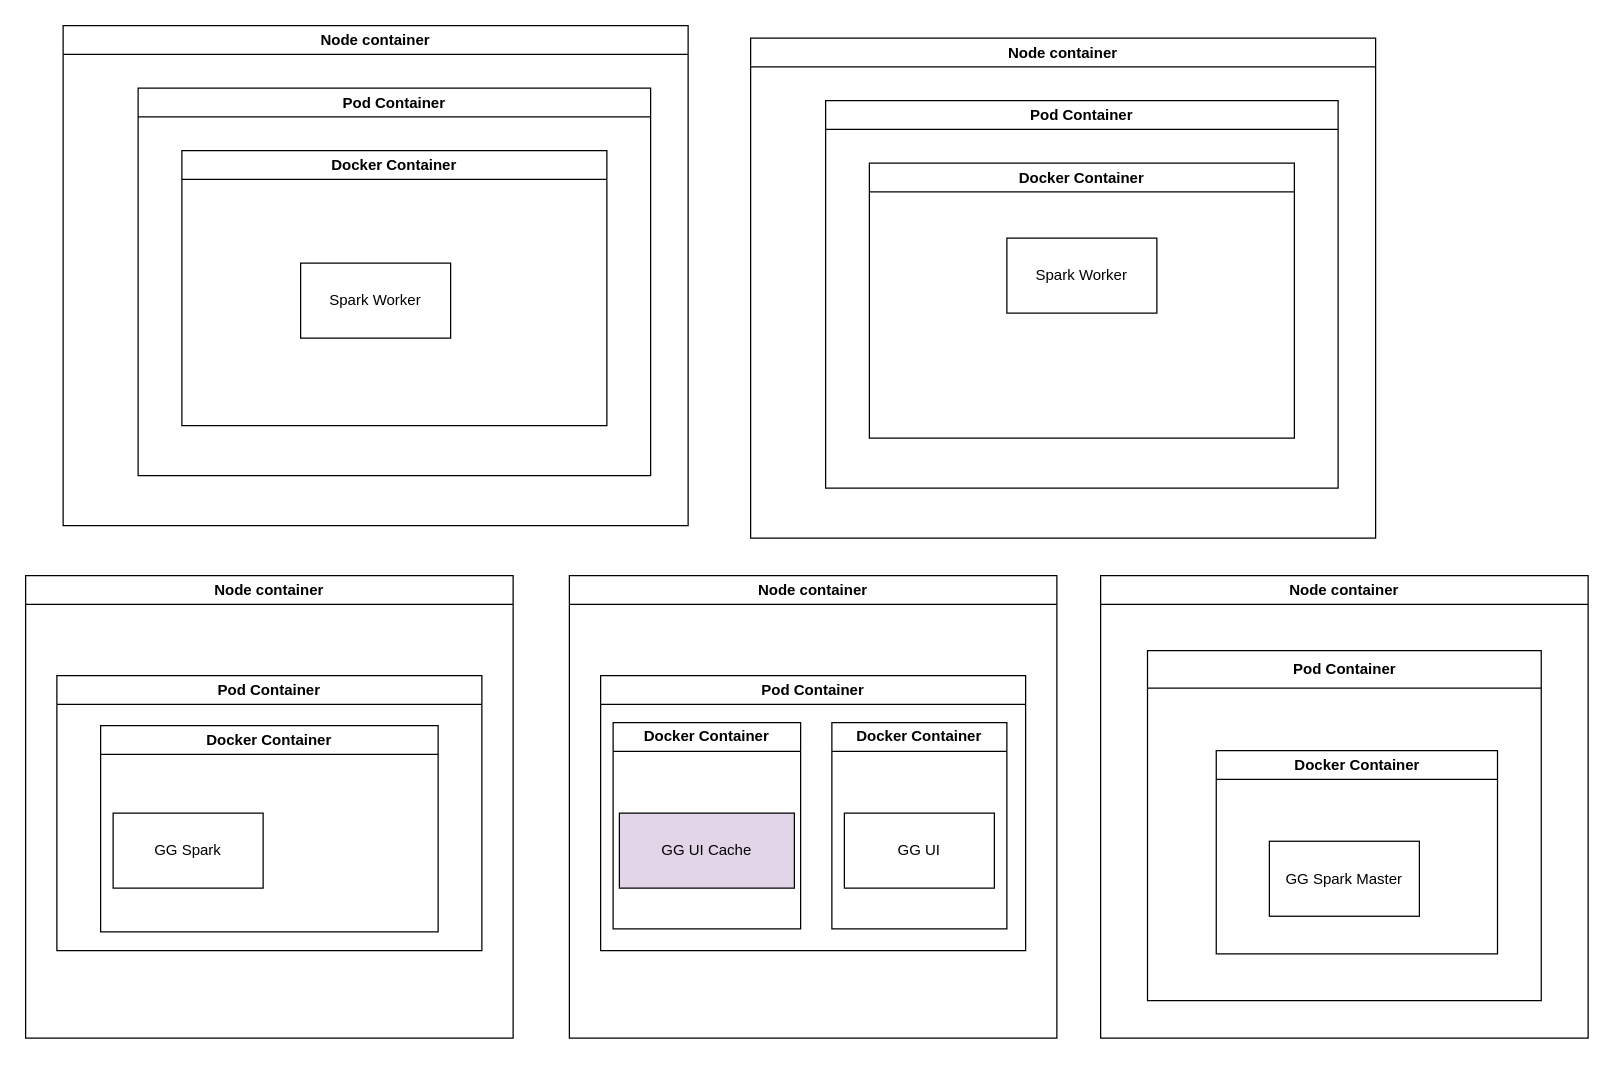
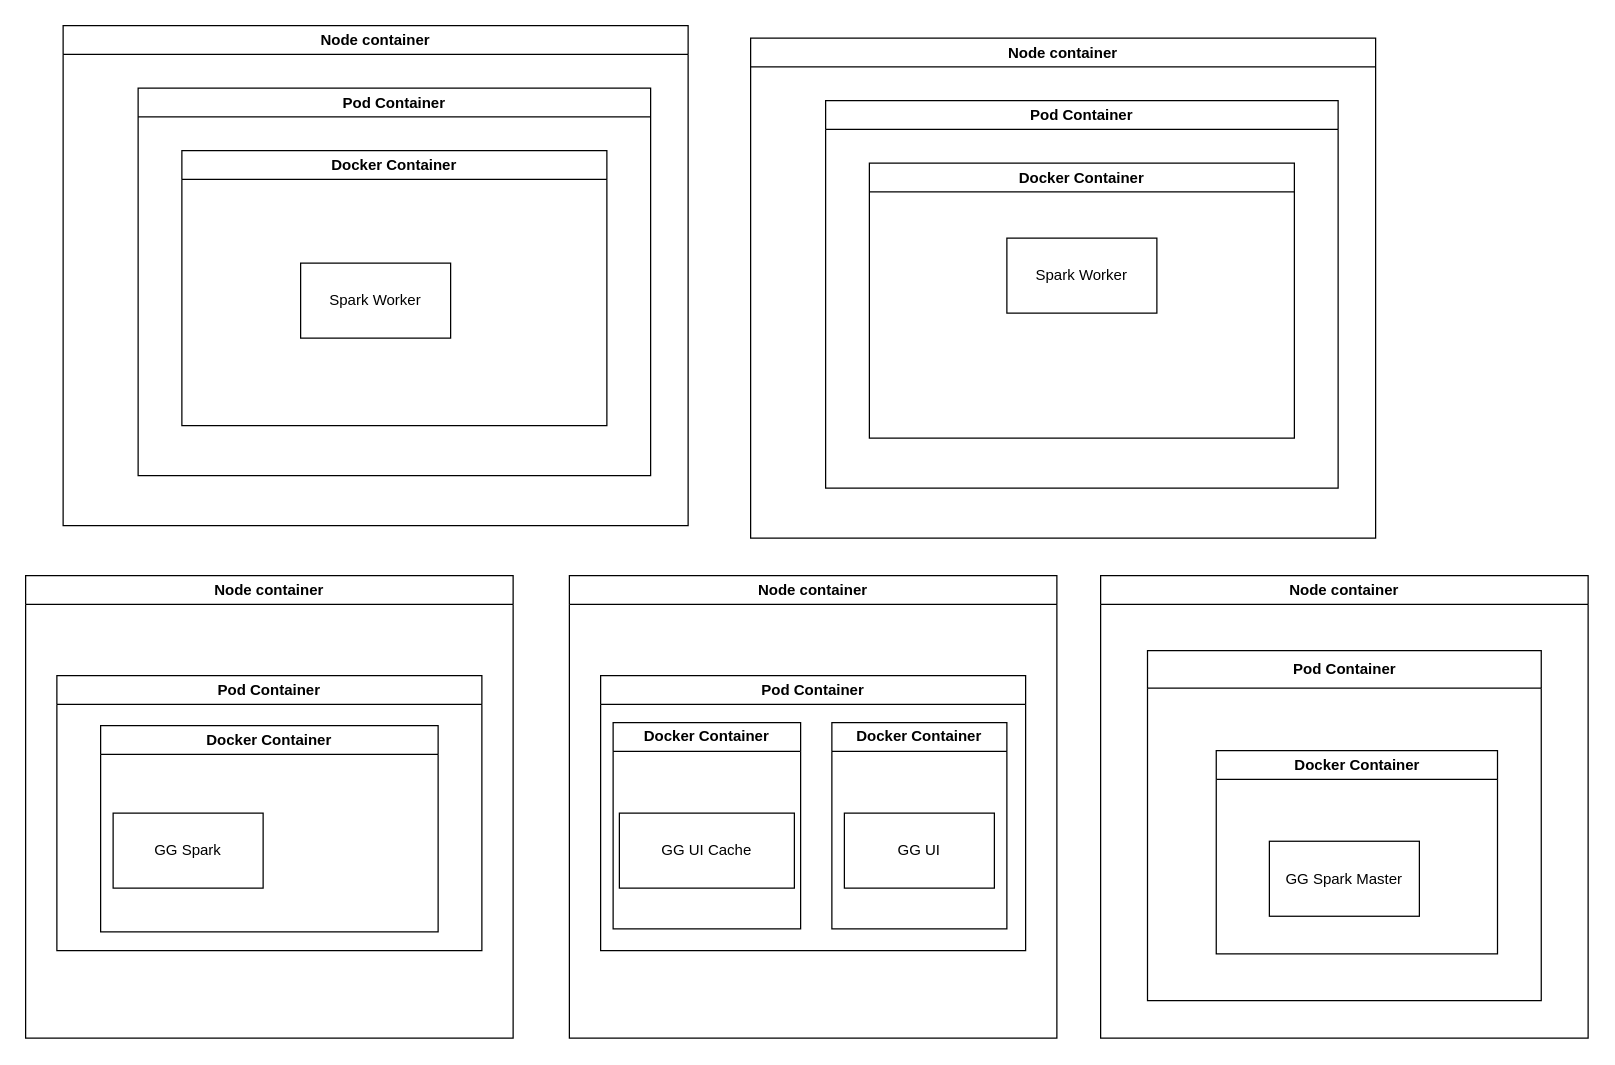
(707, 851) -> (707, 851)
